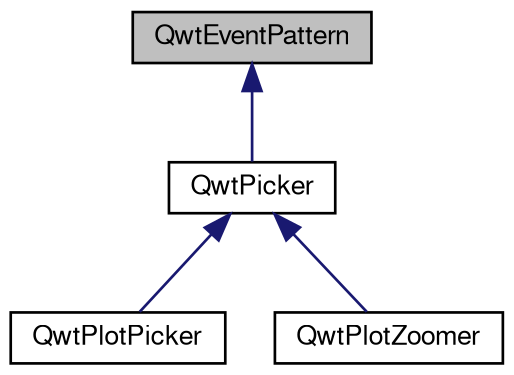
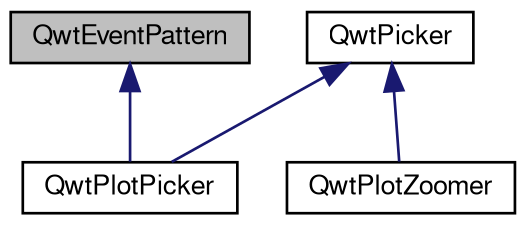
(252, 127) -> (130, 127)
